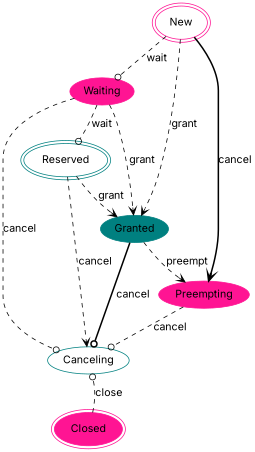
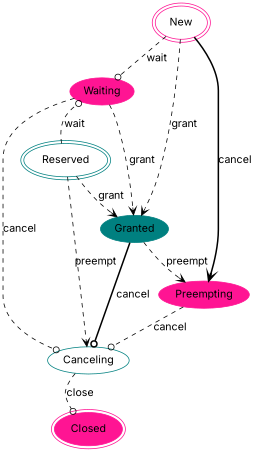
(89, 122) -> (63, 122)
(96, 262) -> (96, 262)
(95, 396) -> (66, 390)
